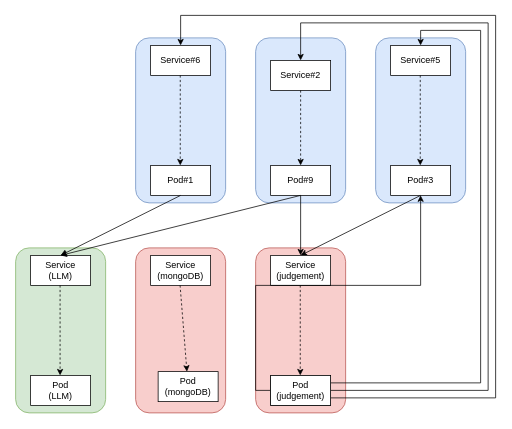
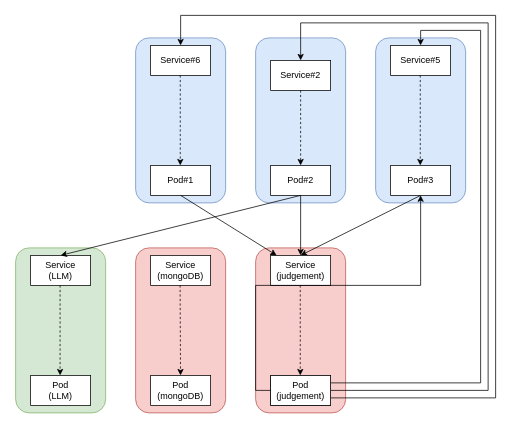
(300, 180) -> (300, 180)
(124, 224) -> (226, 224)
(188, 387) -> (180, 390)
